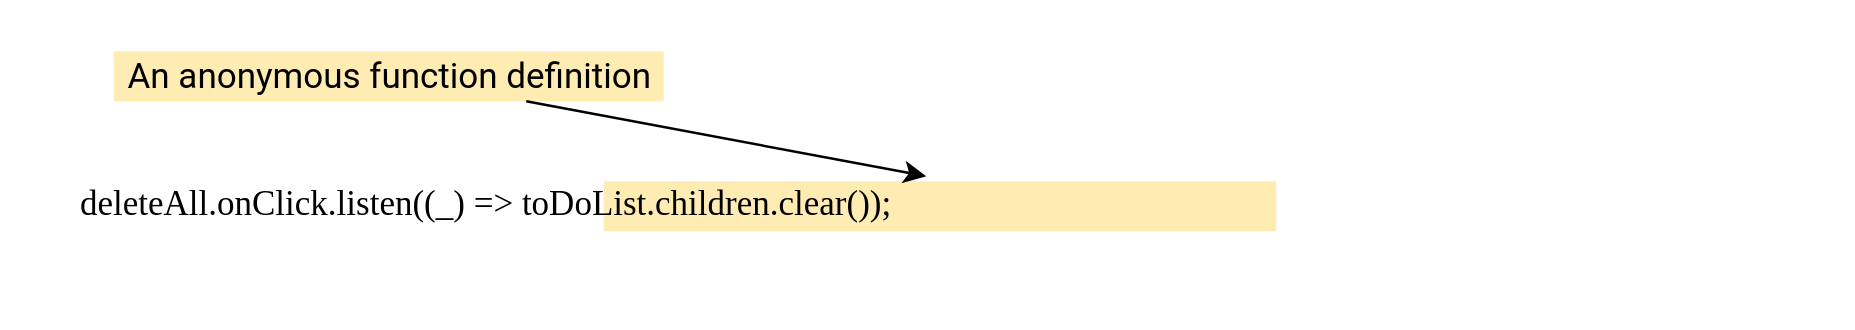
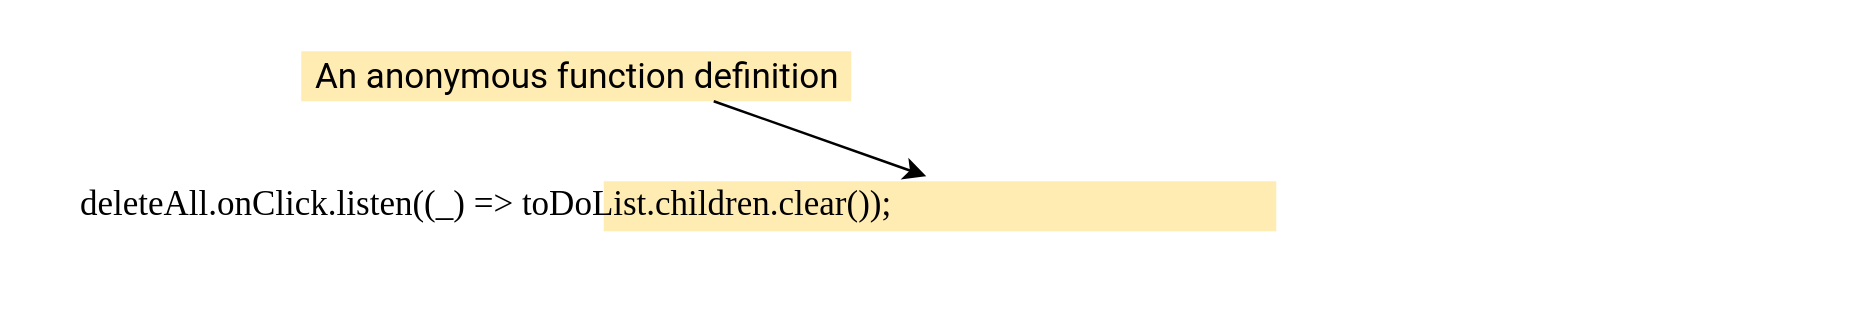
(389, 76) -> (576, 76)
